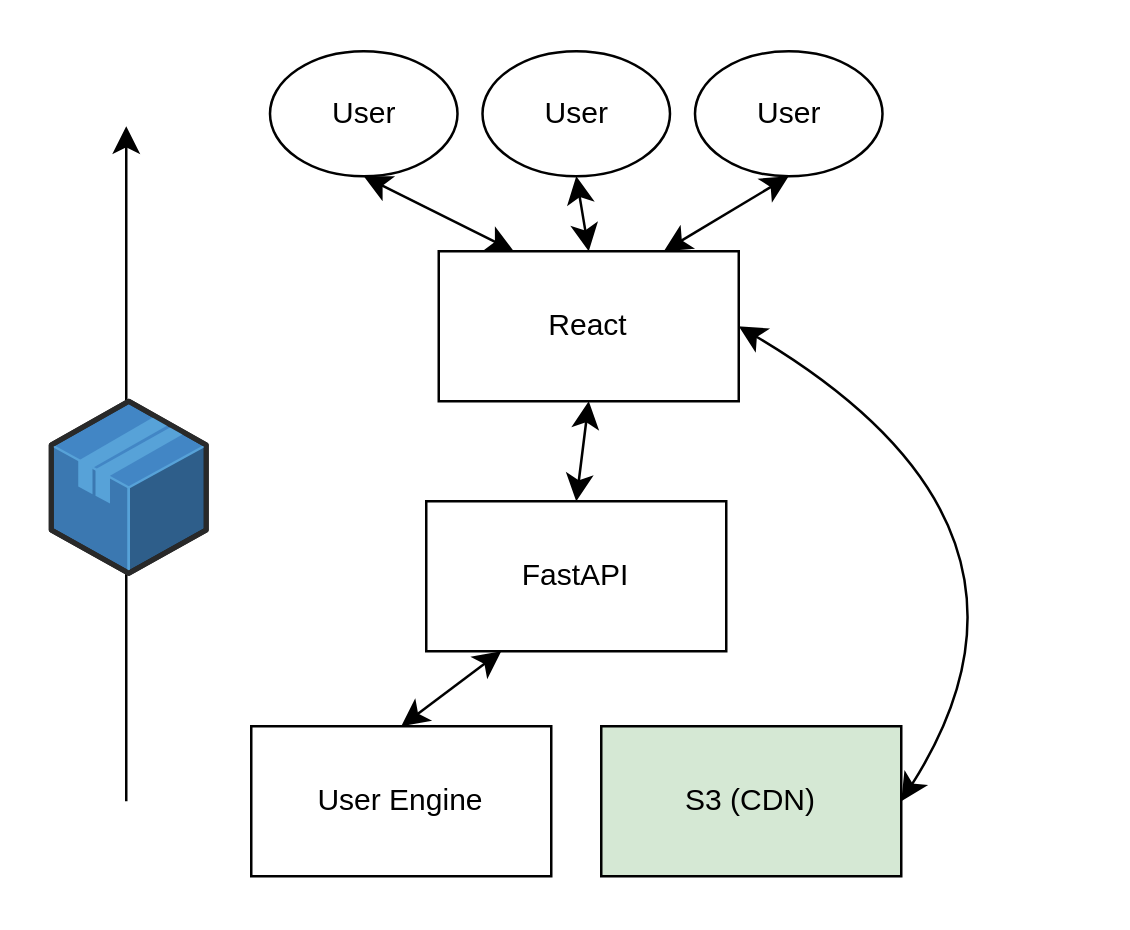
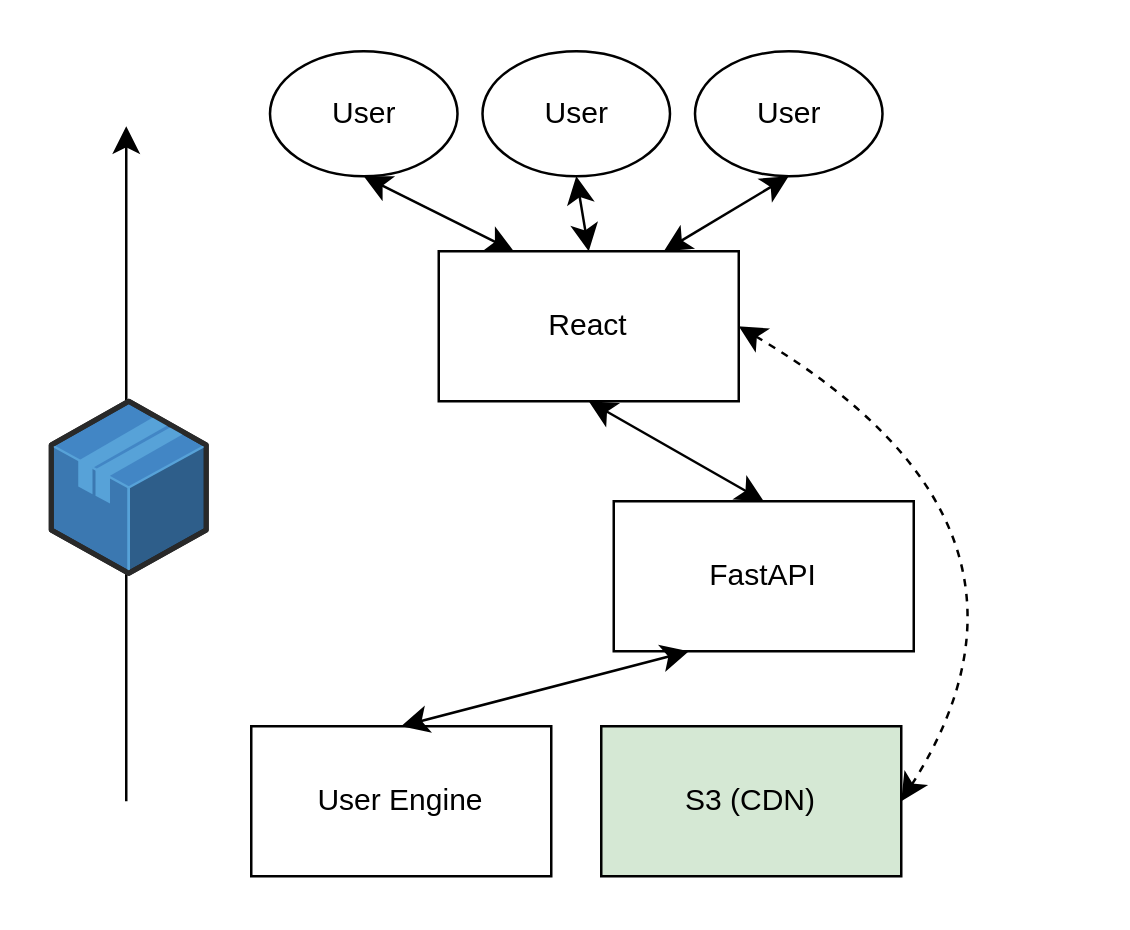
(946, 523) -> (946, 523)
(576, 576) -> (764, 576)
